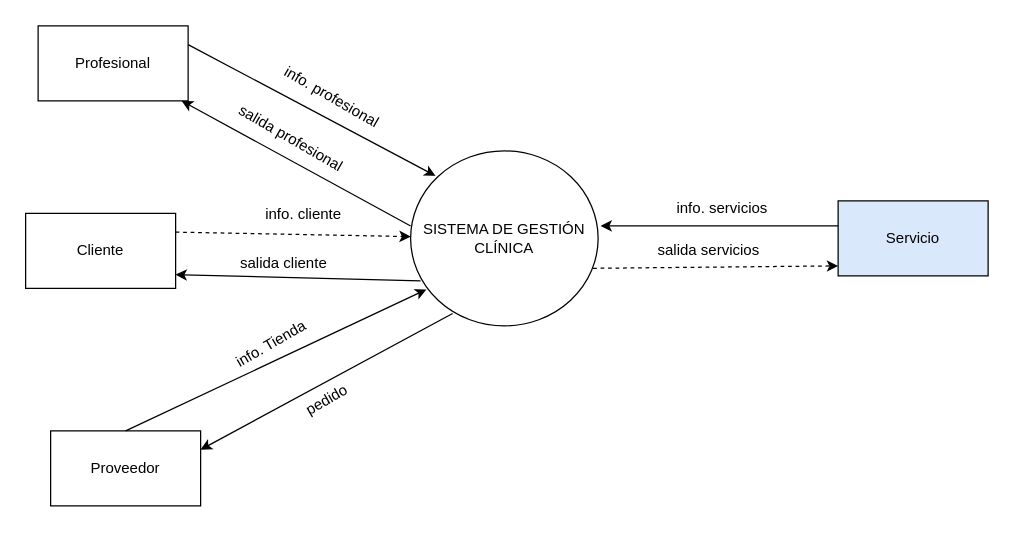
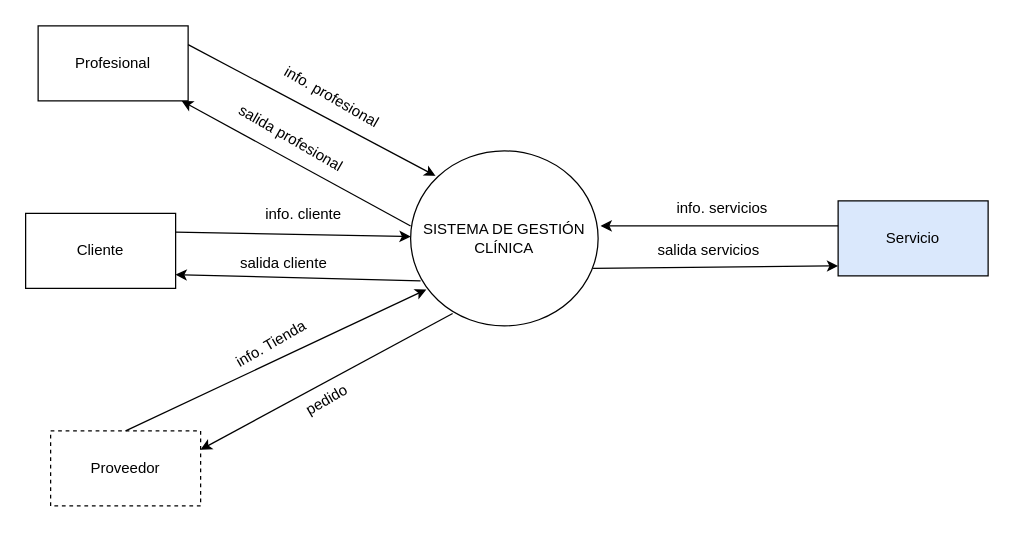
(289, 234) -> (289, 234)
(710, 267) -> (710, 267)
(126, 468) -> (126, 468)
